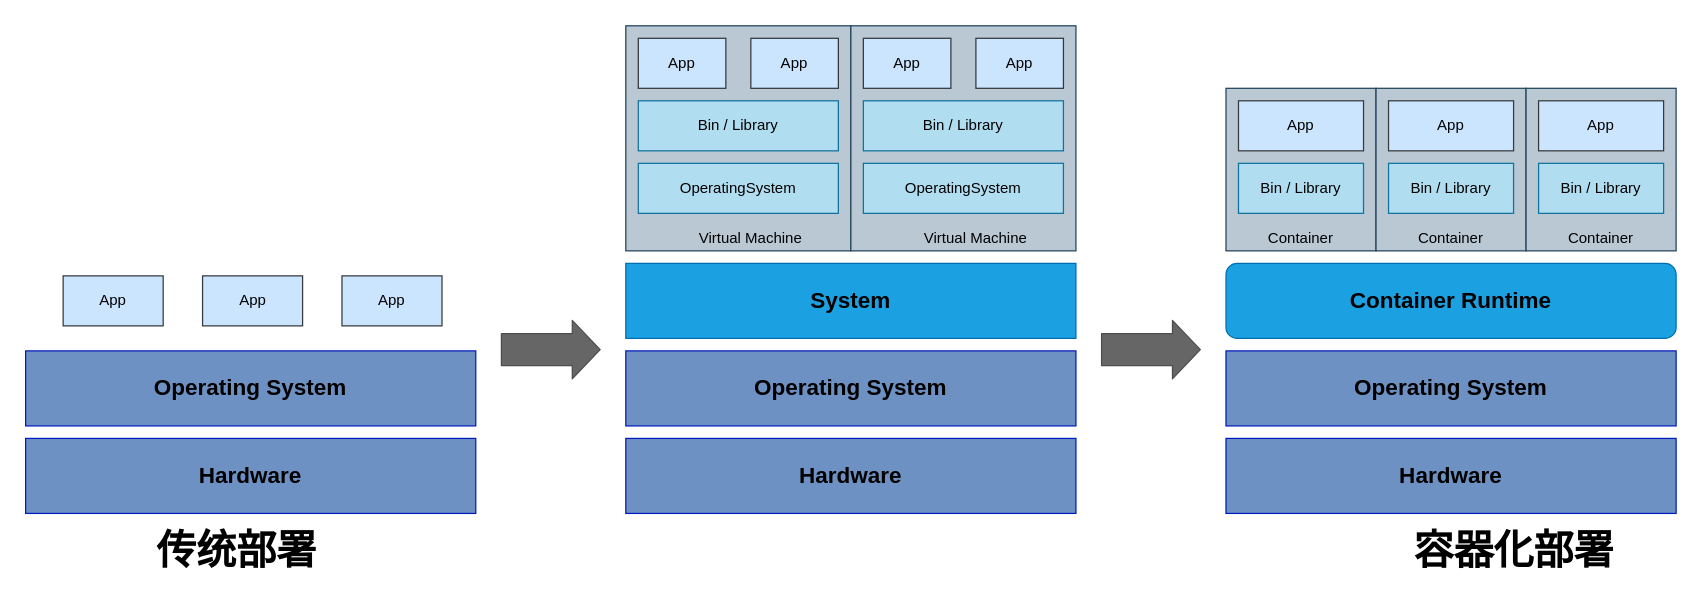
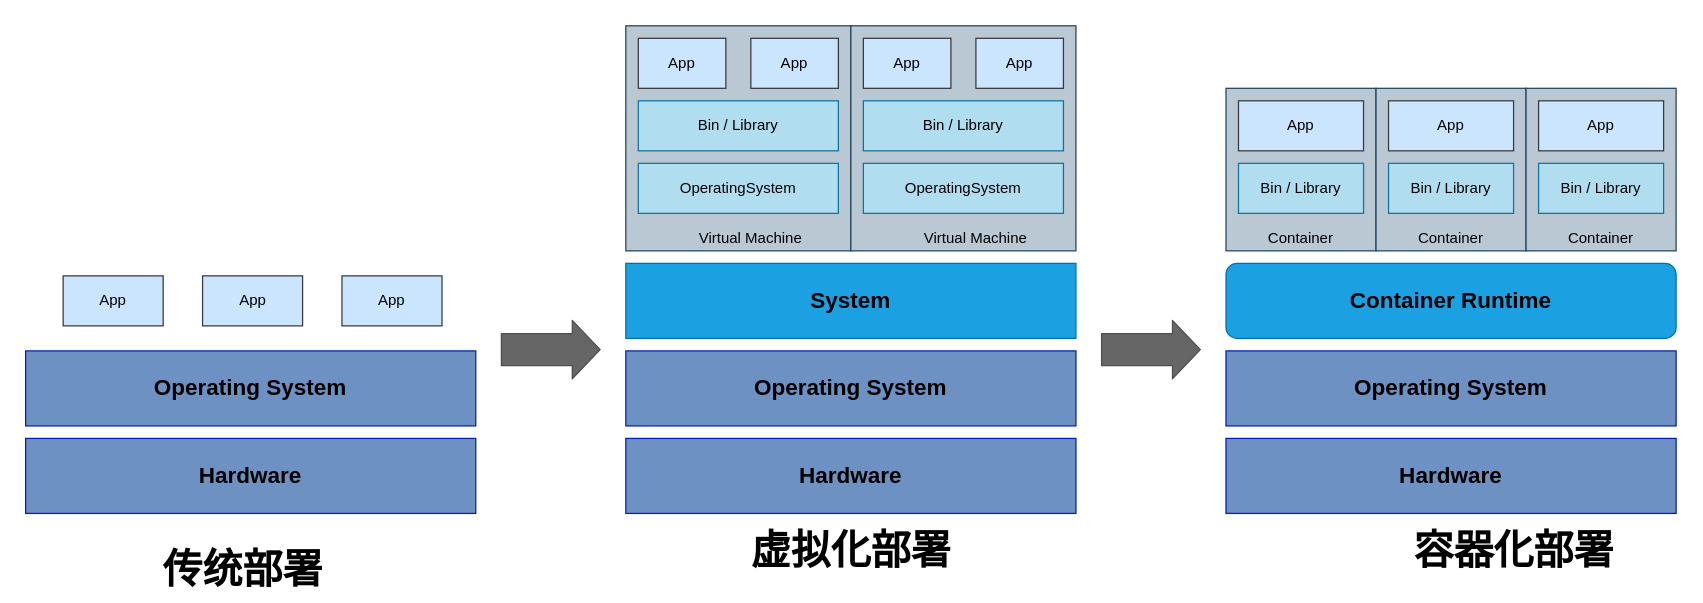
(237, 551) -> (243, 569)
none -> (851, 551)
